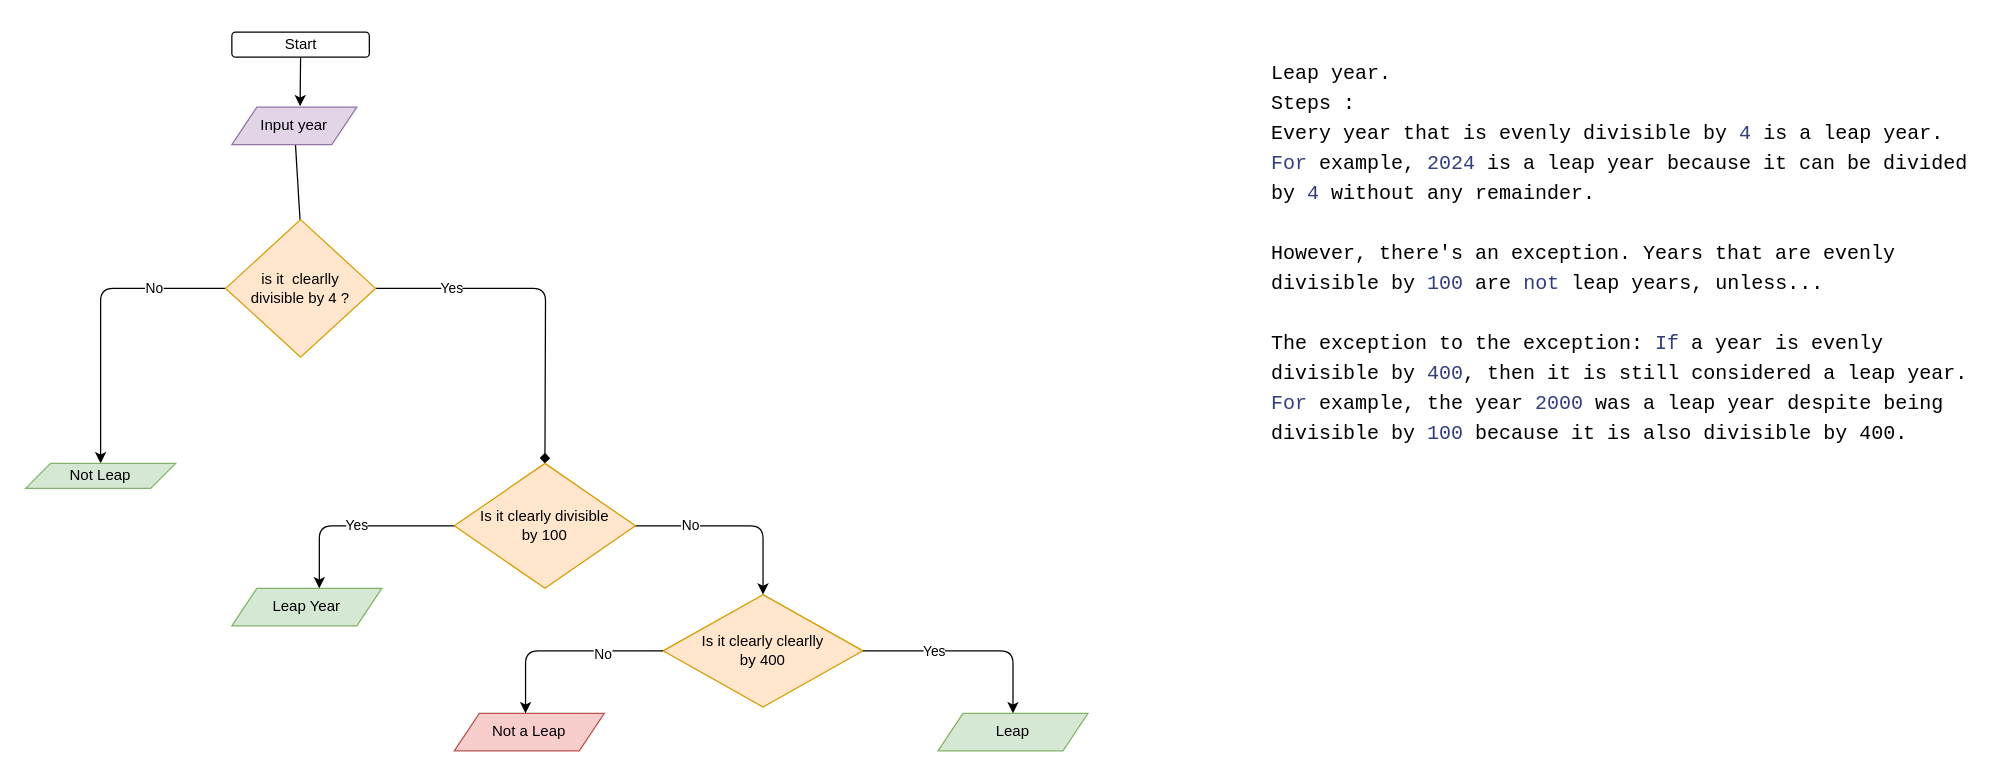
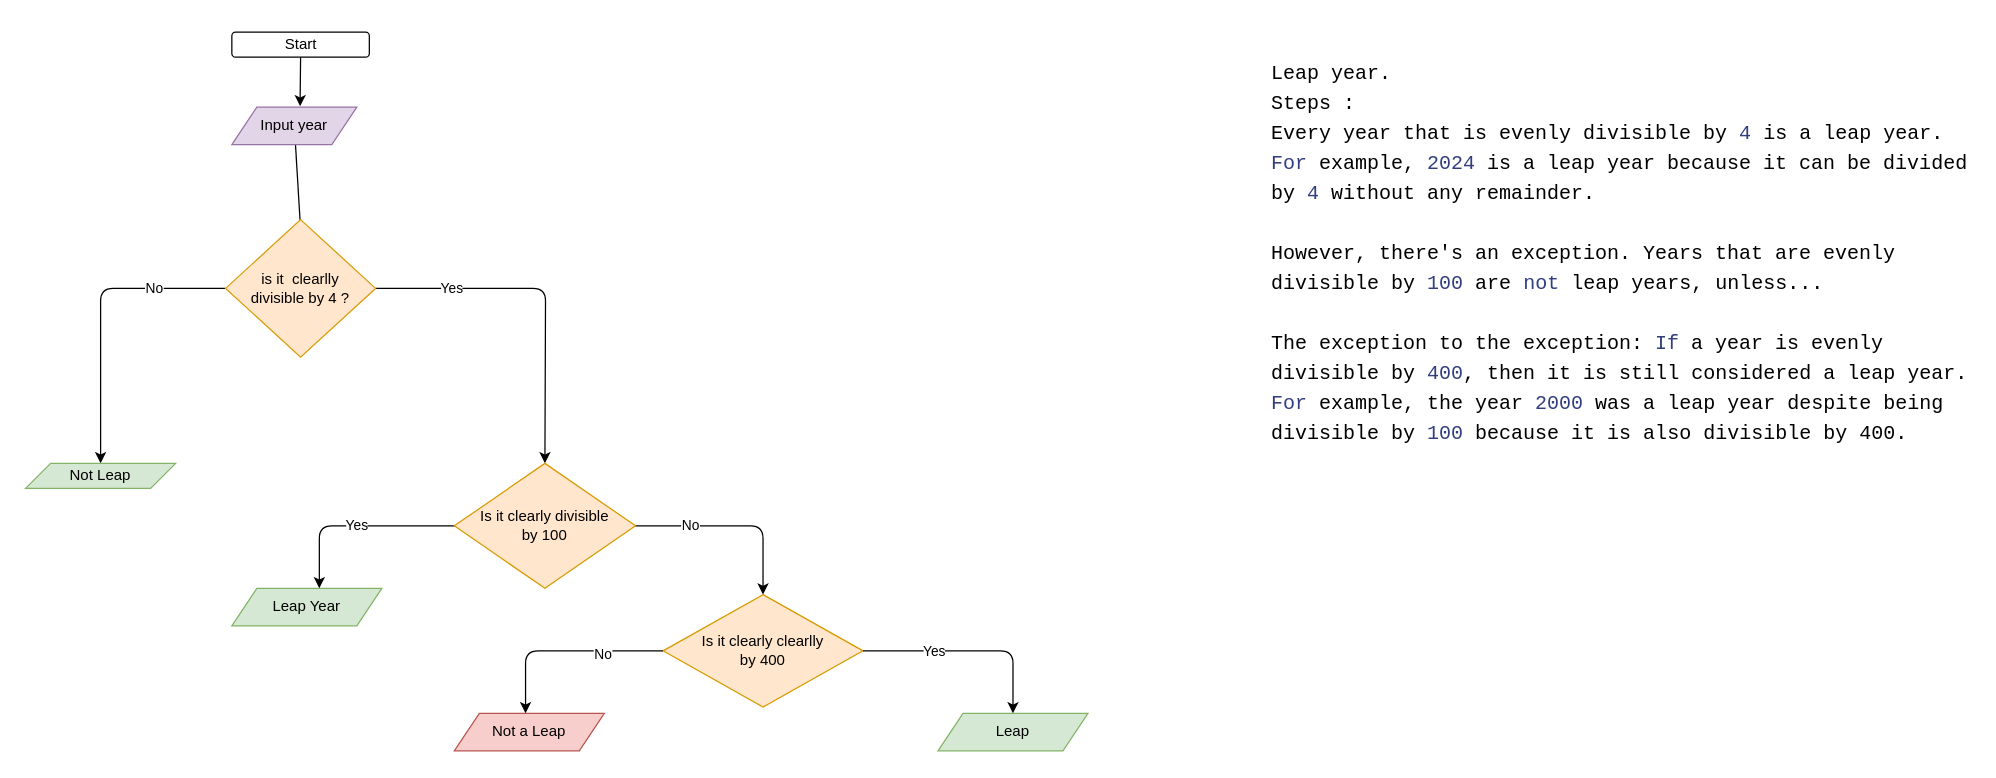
(545, 452) -> (545, 453)
